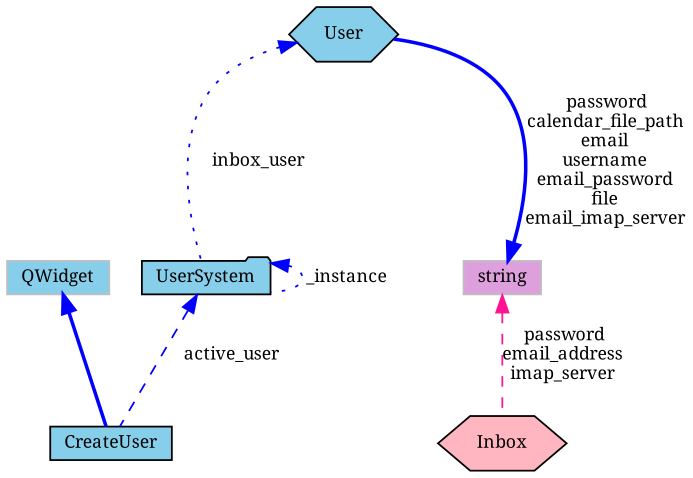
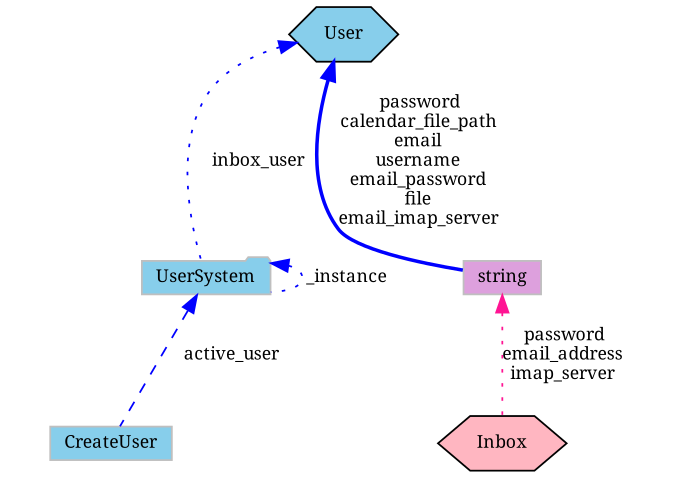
(512, 105) -> (333, 220)
(58, 278) -> none
(206, 278) -> (206, 278)
(502, 364) -> (502, 364)
(111, 443) -> (111, 443)
